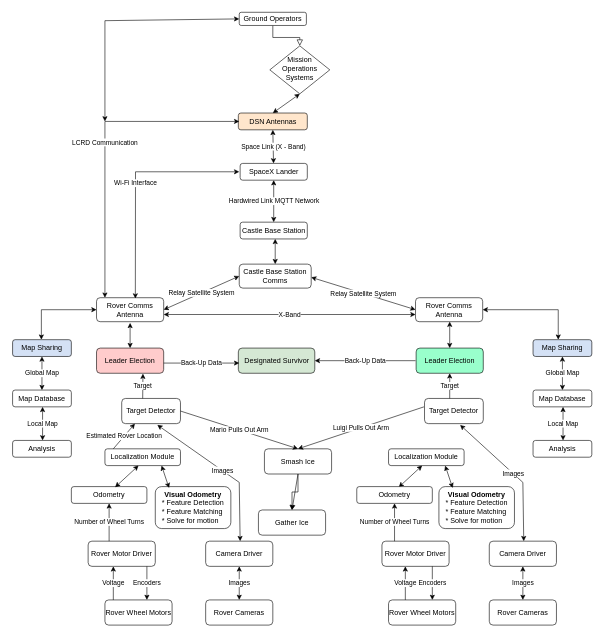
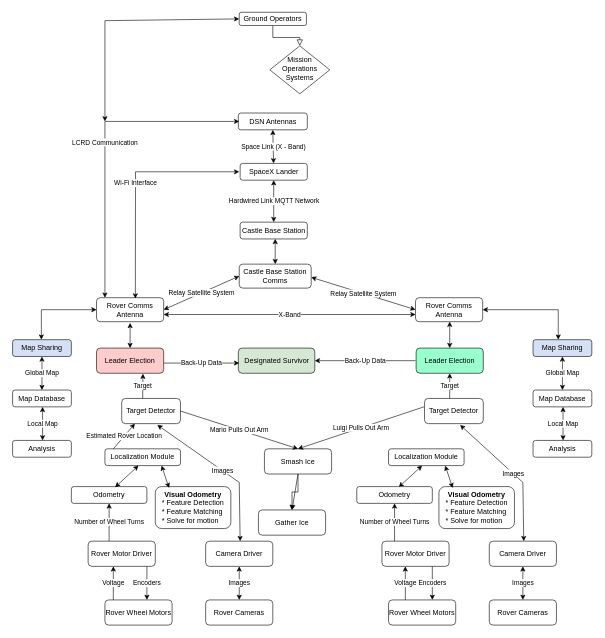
(286, 104) -> none
(273, 122) -> (273, 122)
